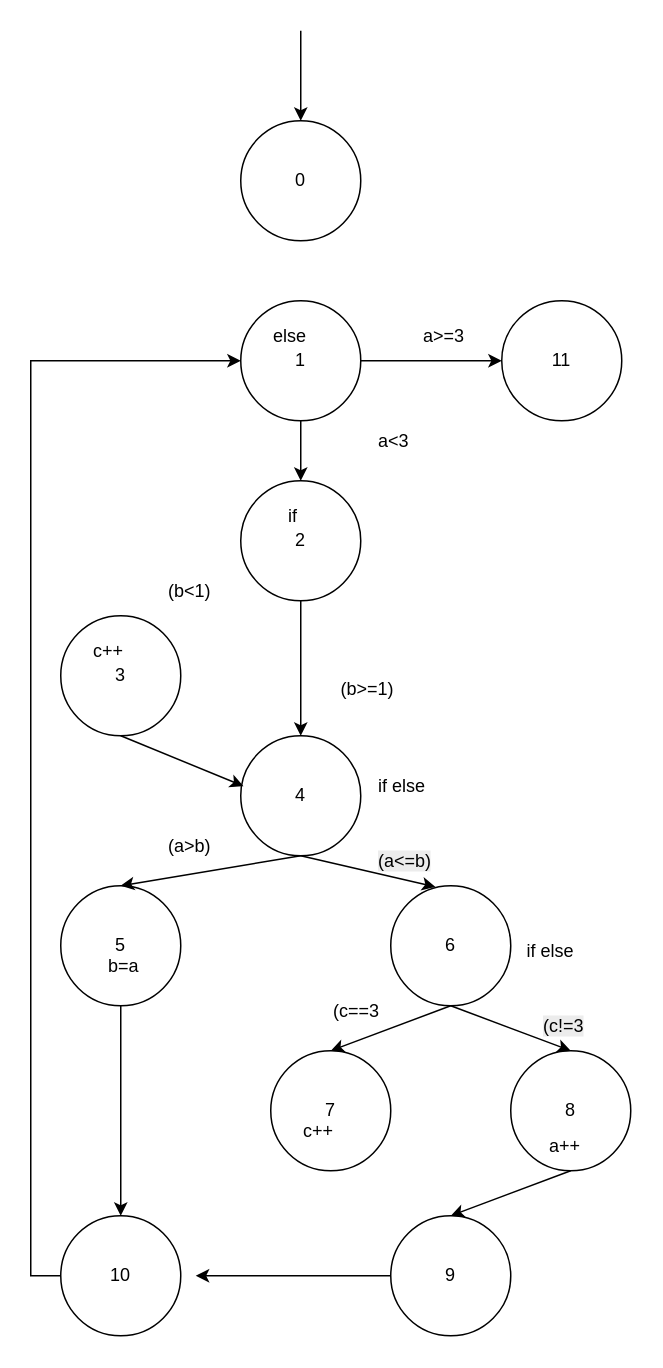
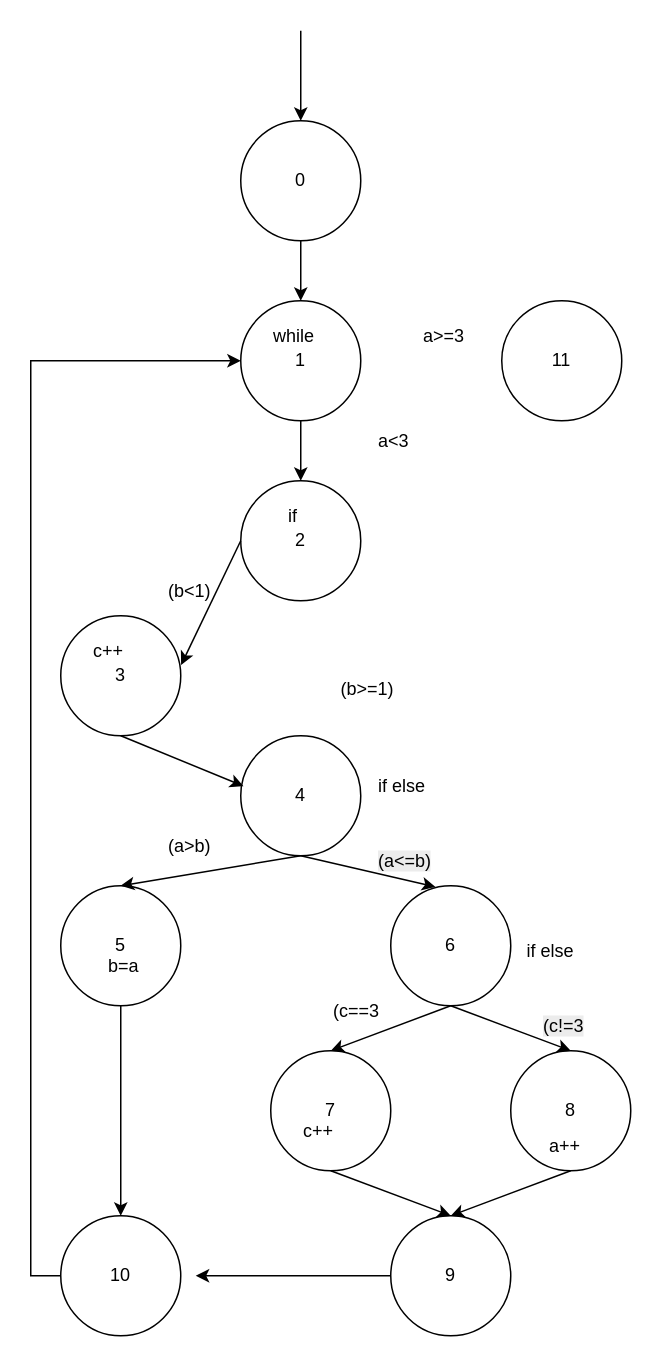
none -> (301, 266)
(292, 337) -> (294, 337)
(426, 361) -> none
none -> (213, 599)
(301, 663) -> none
none -> (386, 1192)
